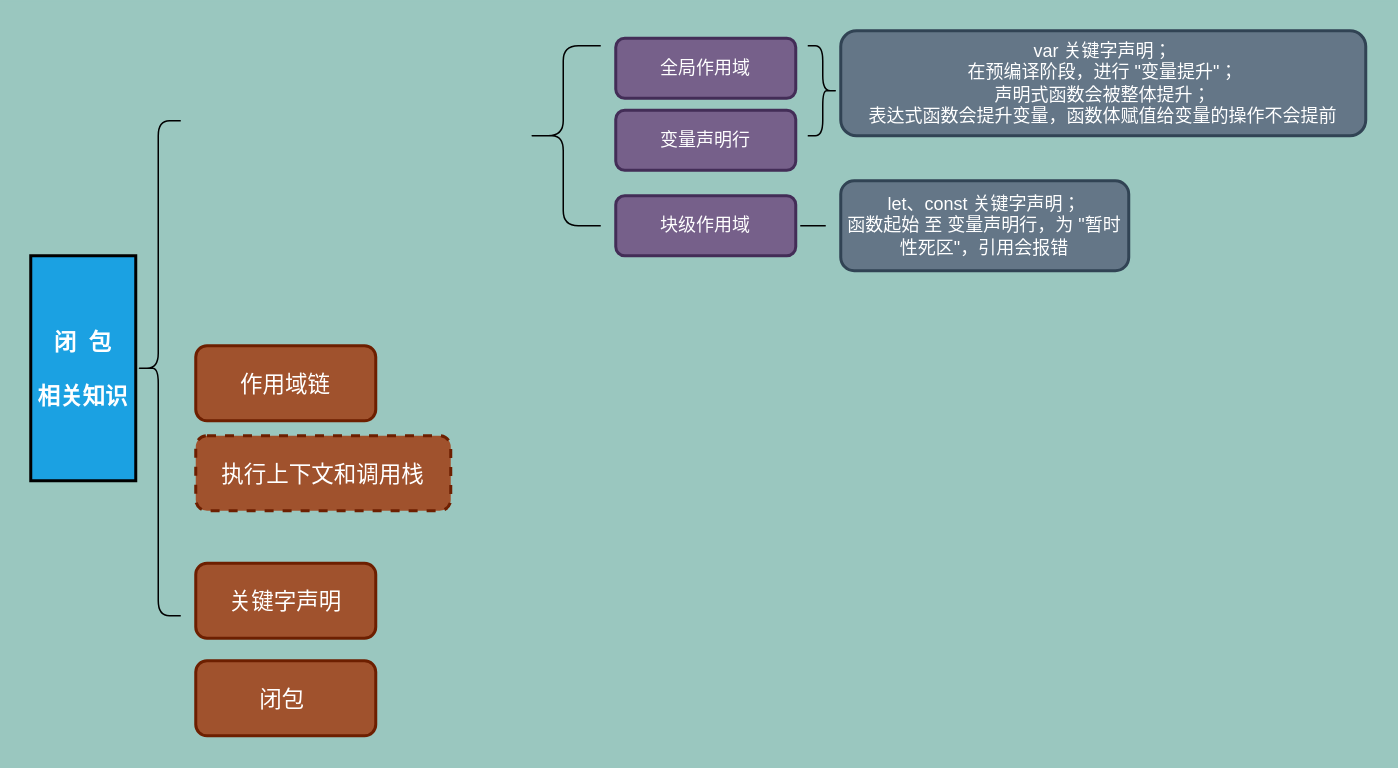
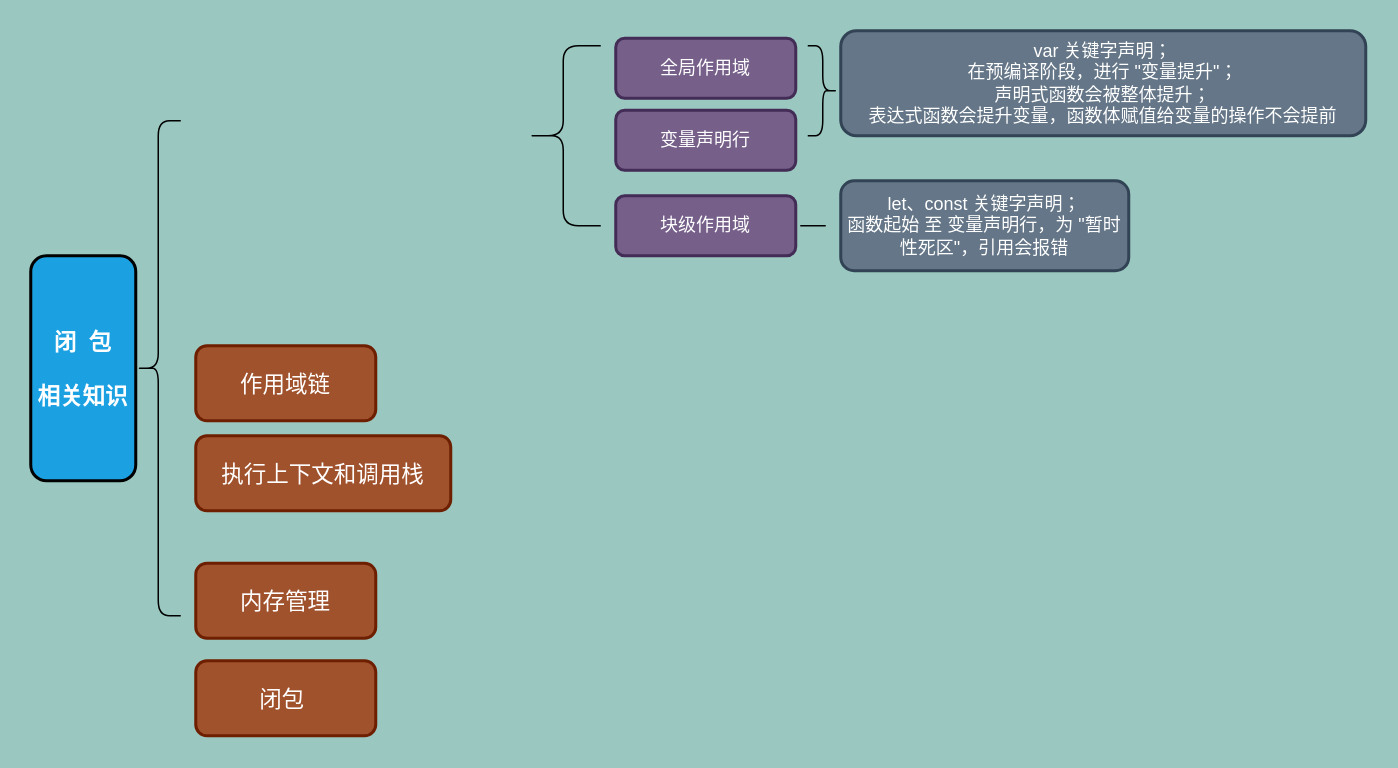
(83, 368) -> (83, 368)
(323, 473) -> (323, 473)
(286, 601) -> (286, 601)
